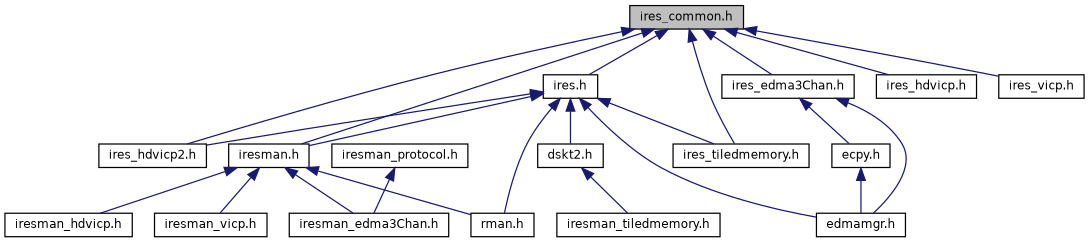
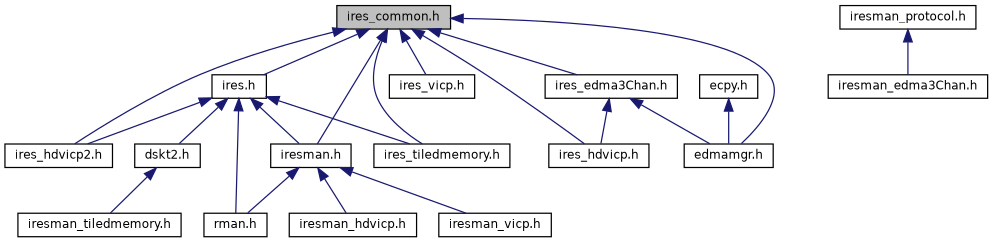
(829, 125) -> (604, 127)
(692, 182) -> (661, 34)
(324, 194) -> none
